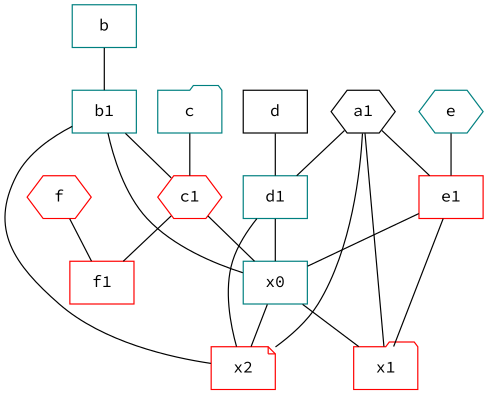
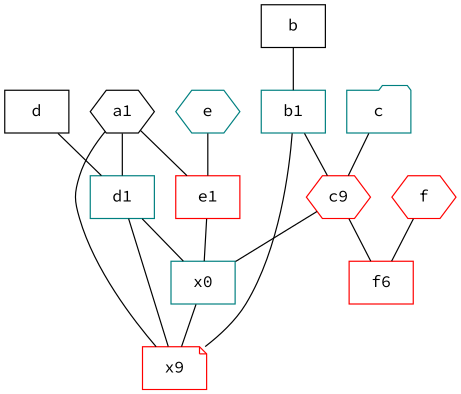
(104, 26) -> (293, 26)
(190, 197) -> (338, 197)
(149, 221) -> none
(102, 283) -> (381, 283)
(243, 368) -> (175, 368)
(386, 368) -> none
